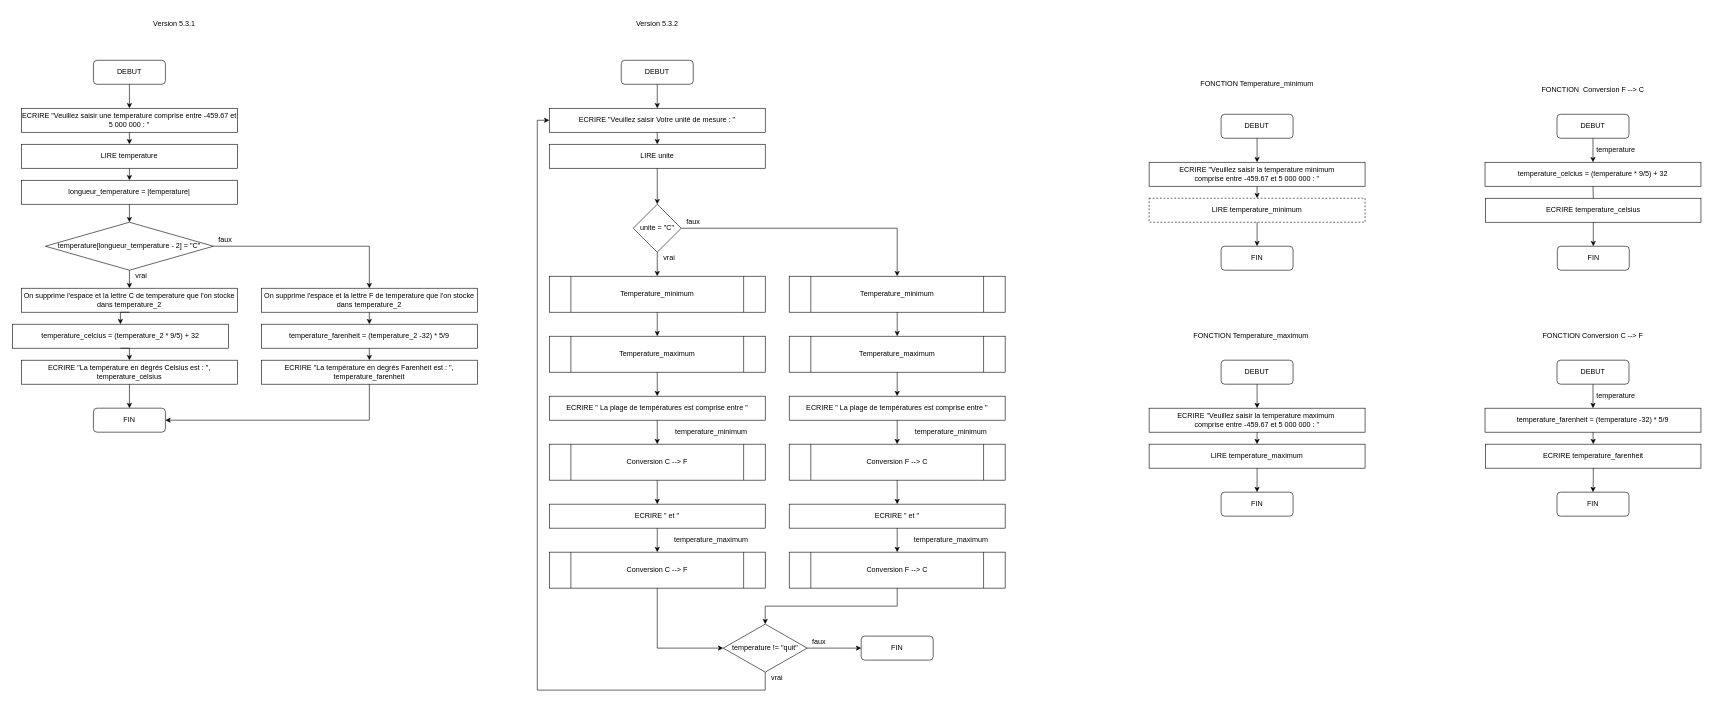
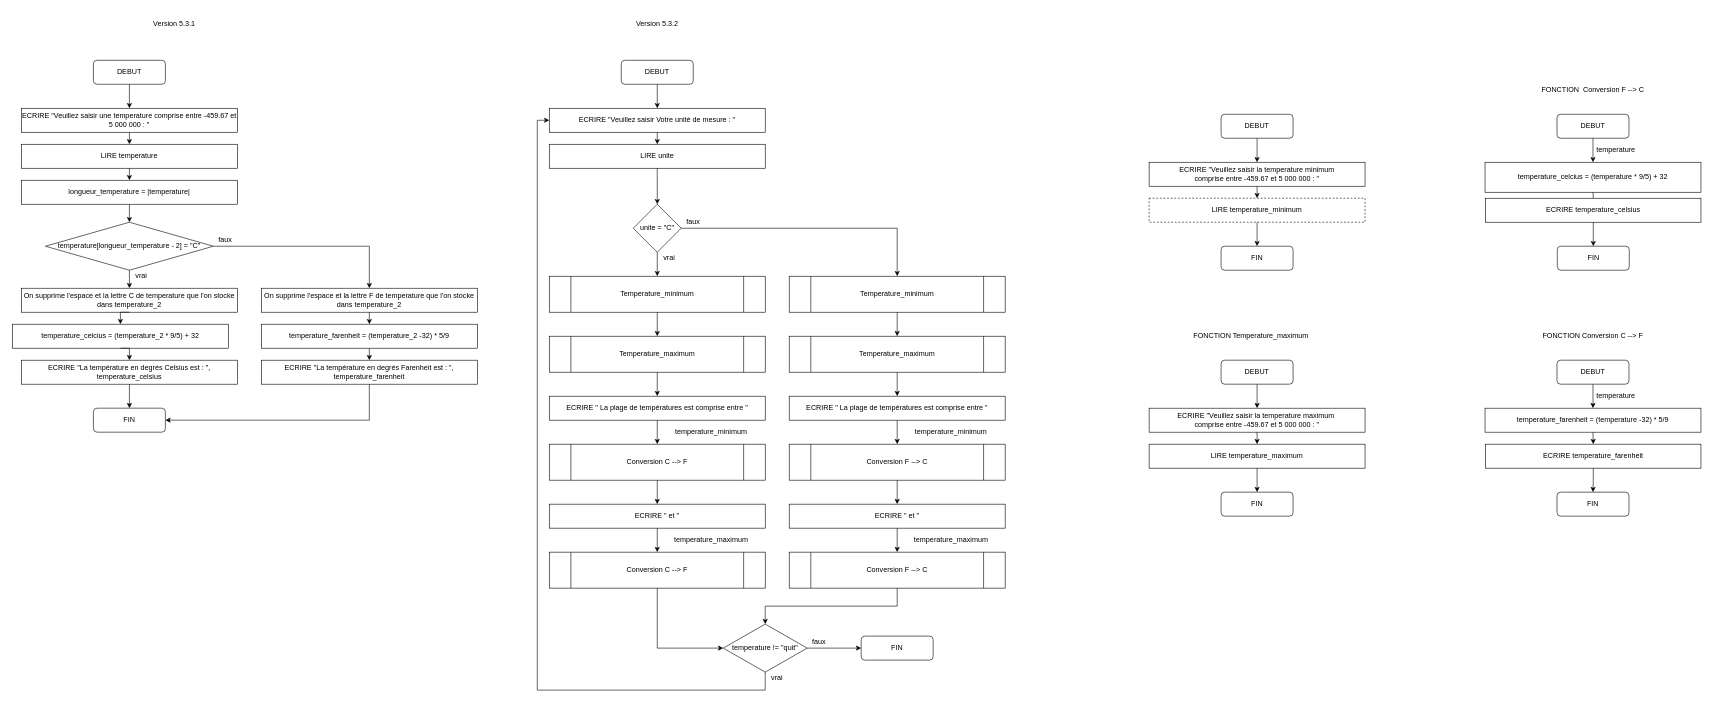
(1257, 84) -> none
(1593, 174) -> (1593, 177)
